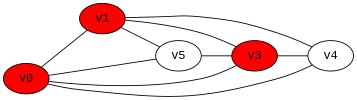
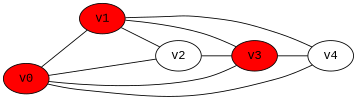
(178, 56) -> (178, 56)
